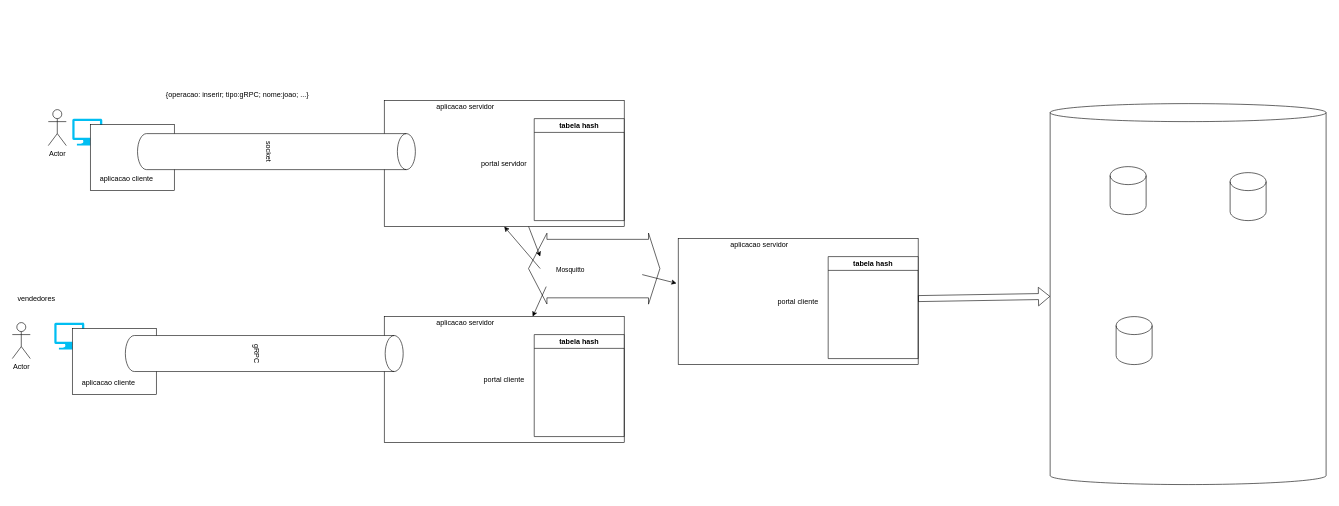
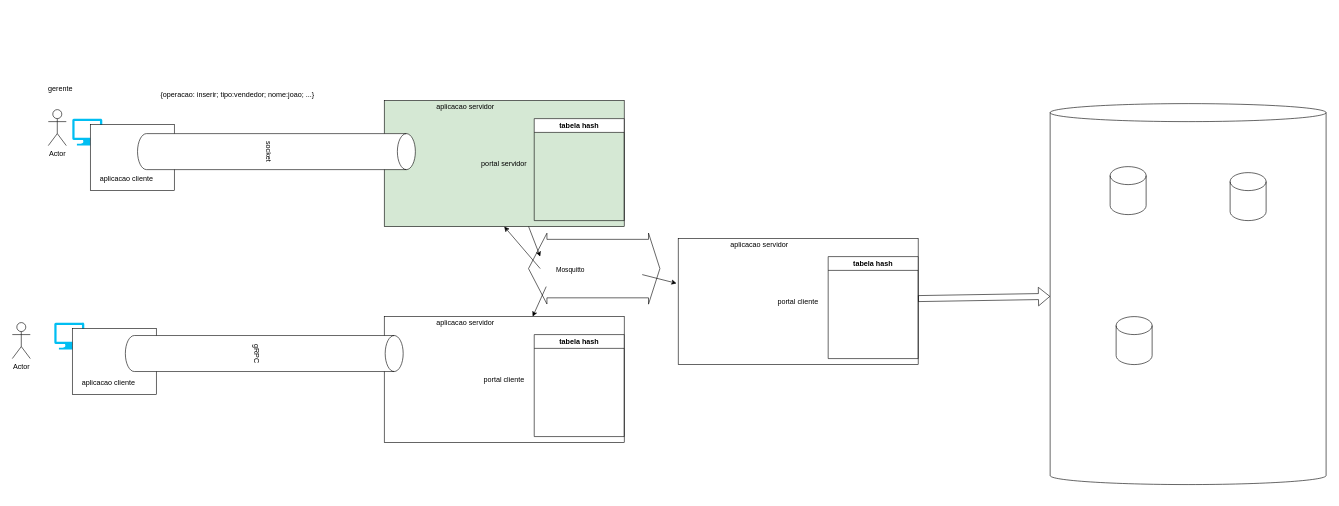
none -> (60, 89)
(238, 95) -> (238, 95)
(504, 164) -> (504, 164)
(36, 299) -> none
